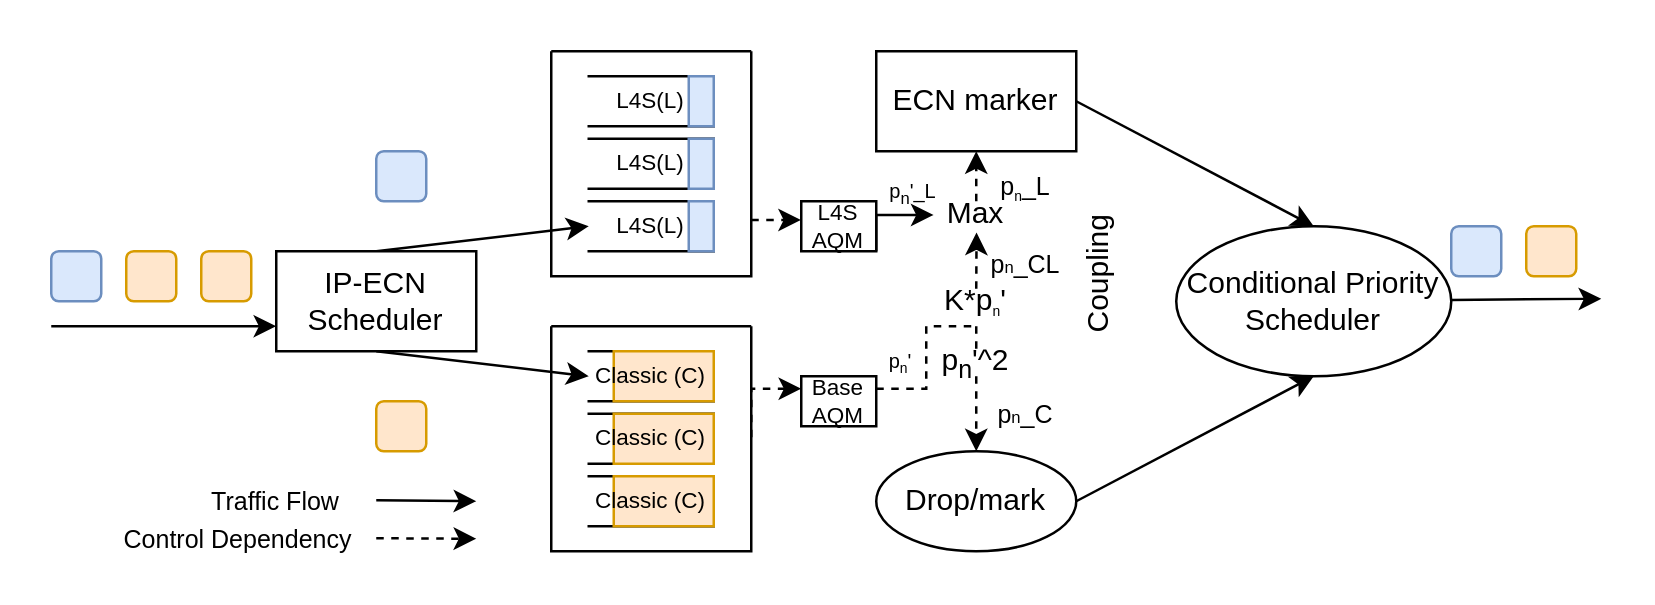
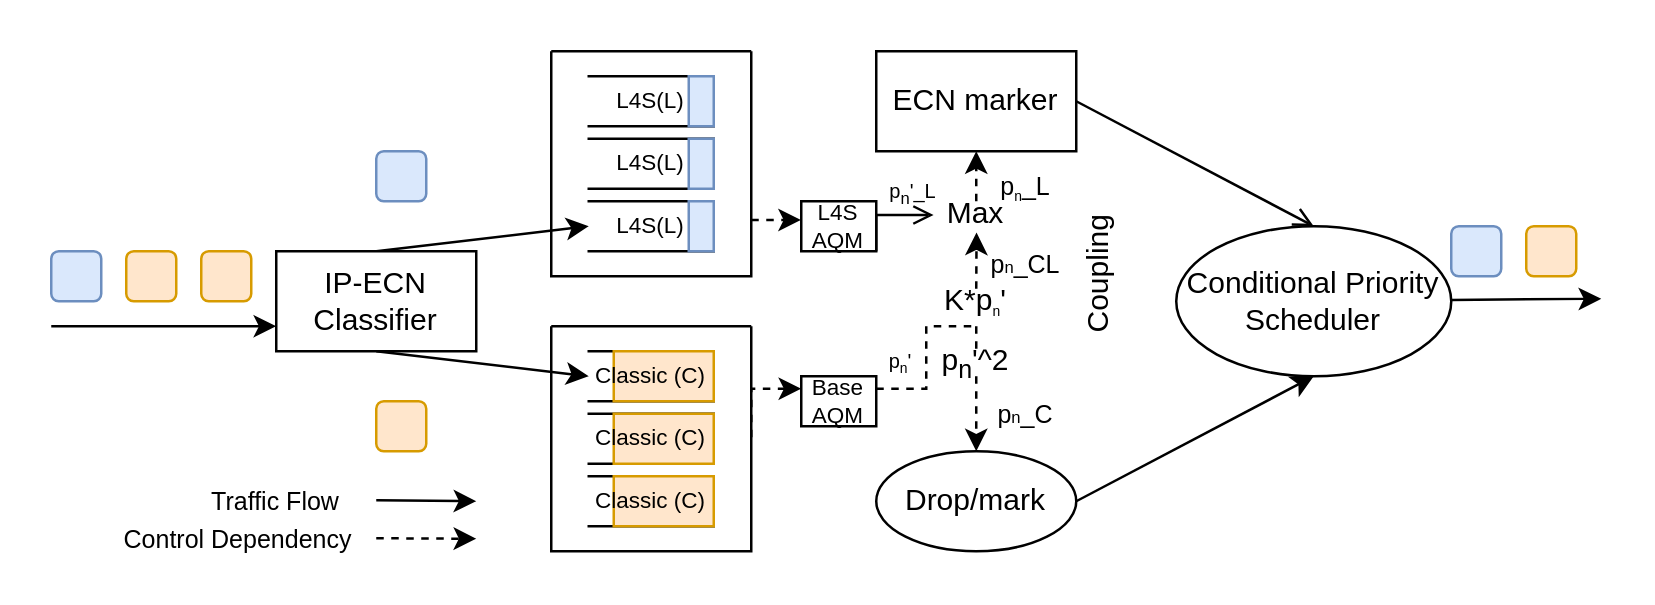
(915, 215) -> (919, 215)
(1298, 218) -> (1301, 219)
(376, 301) -> (376, 301)
